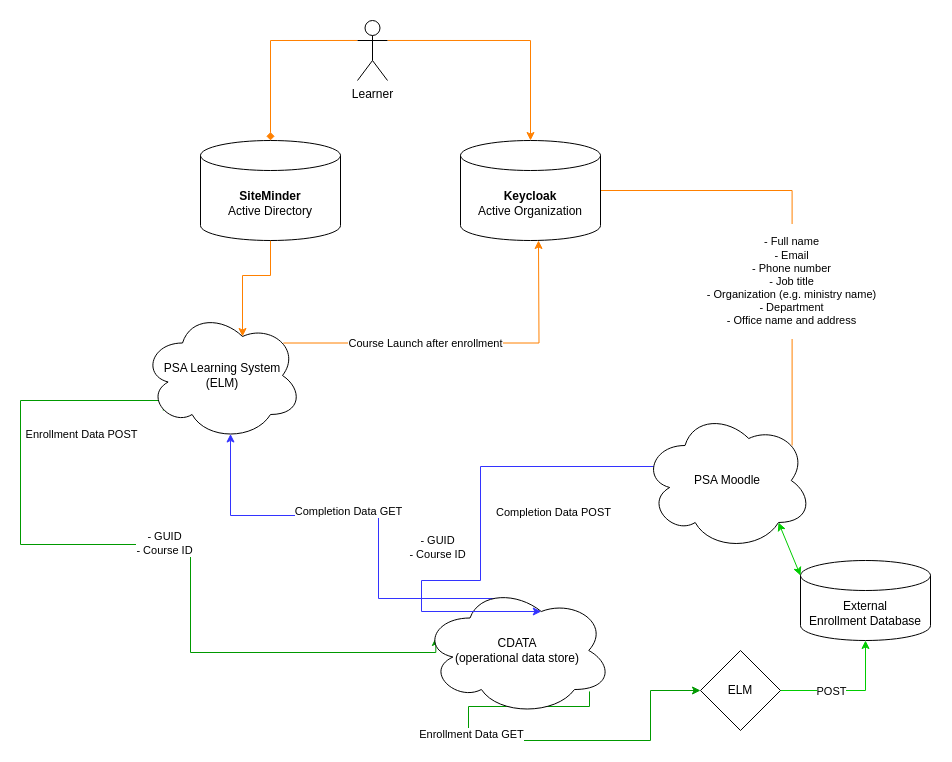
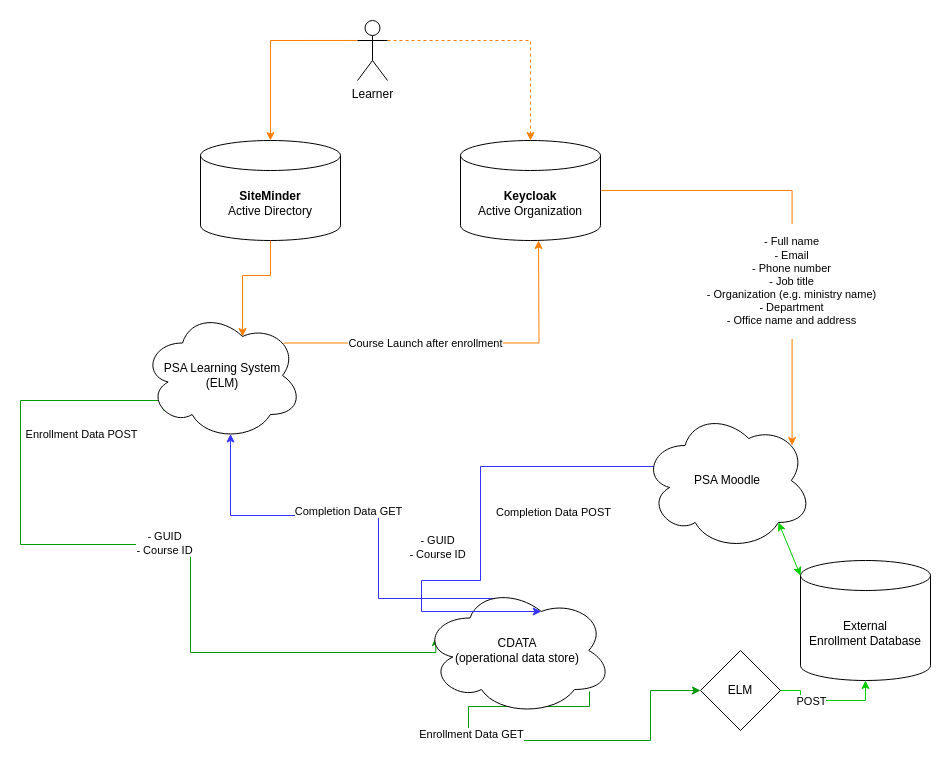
(506, 40) -> (506, 40)
(271, 132) -> (271, 132)
(792, 440) -> (792, 437)
(866, 601) -> (866, 621)
